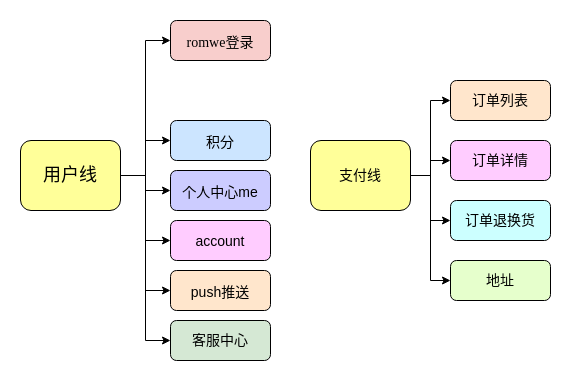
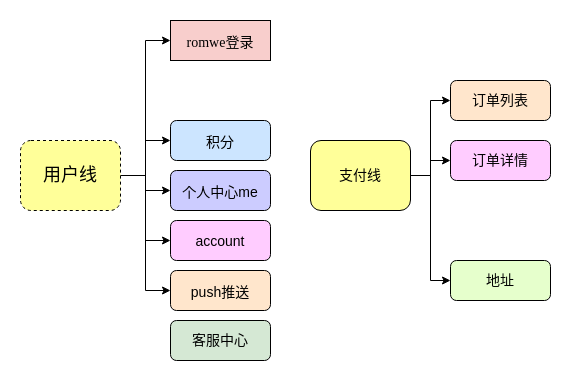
(221, 41) -> (221, 41)
(71, 176) -> (71, 176)
(438, 221) -> none
(501, 221) -> none
(146, 325) -> none
